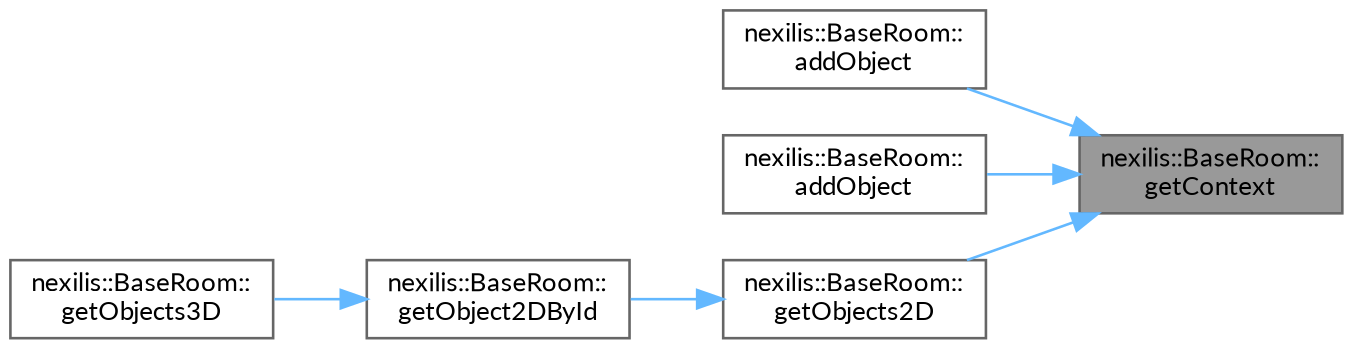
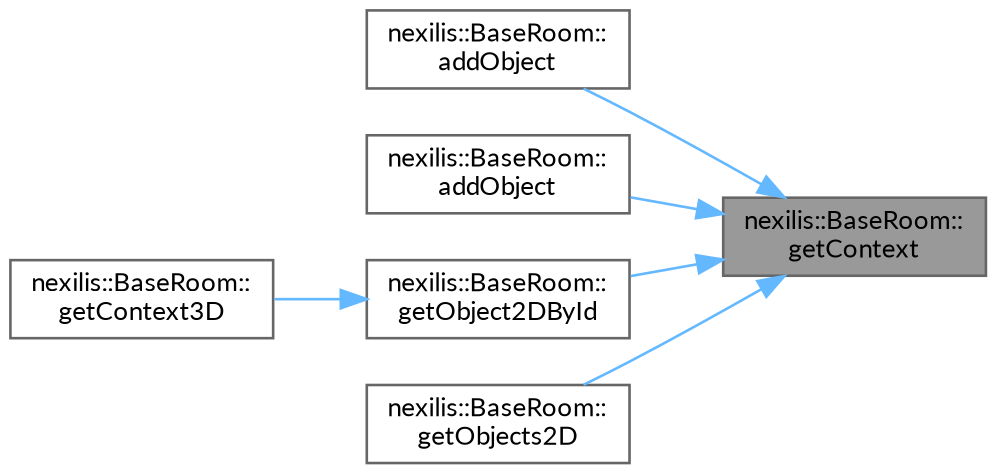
(142, 299) -> (142, 299)
(664, 299) -> (664, 270)
